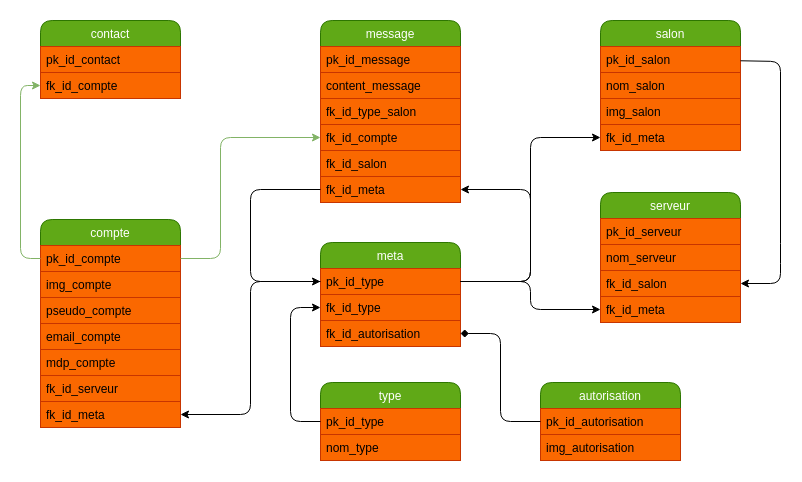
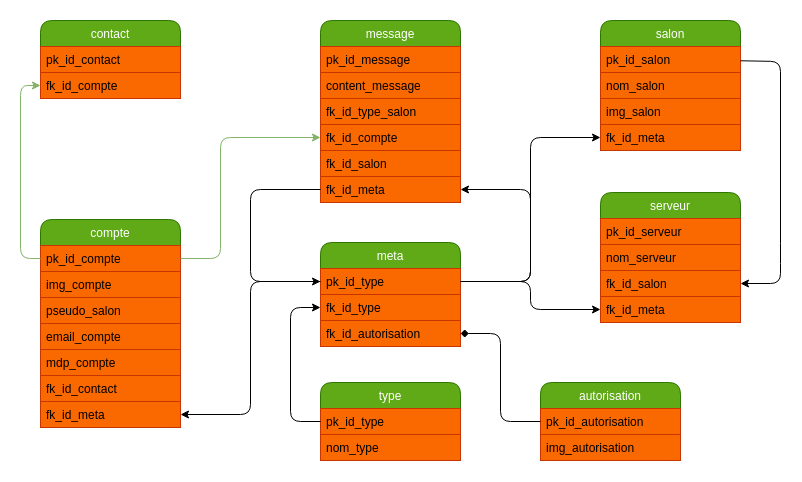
(90, 311) -> (85, 311)
(88, 389) -> (88, 389)
